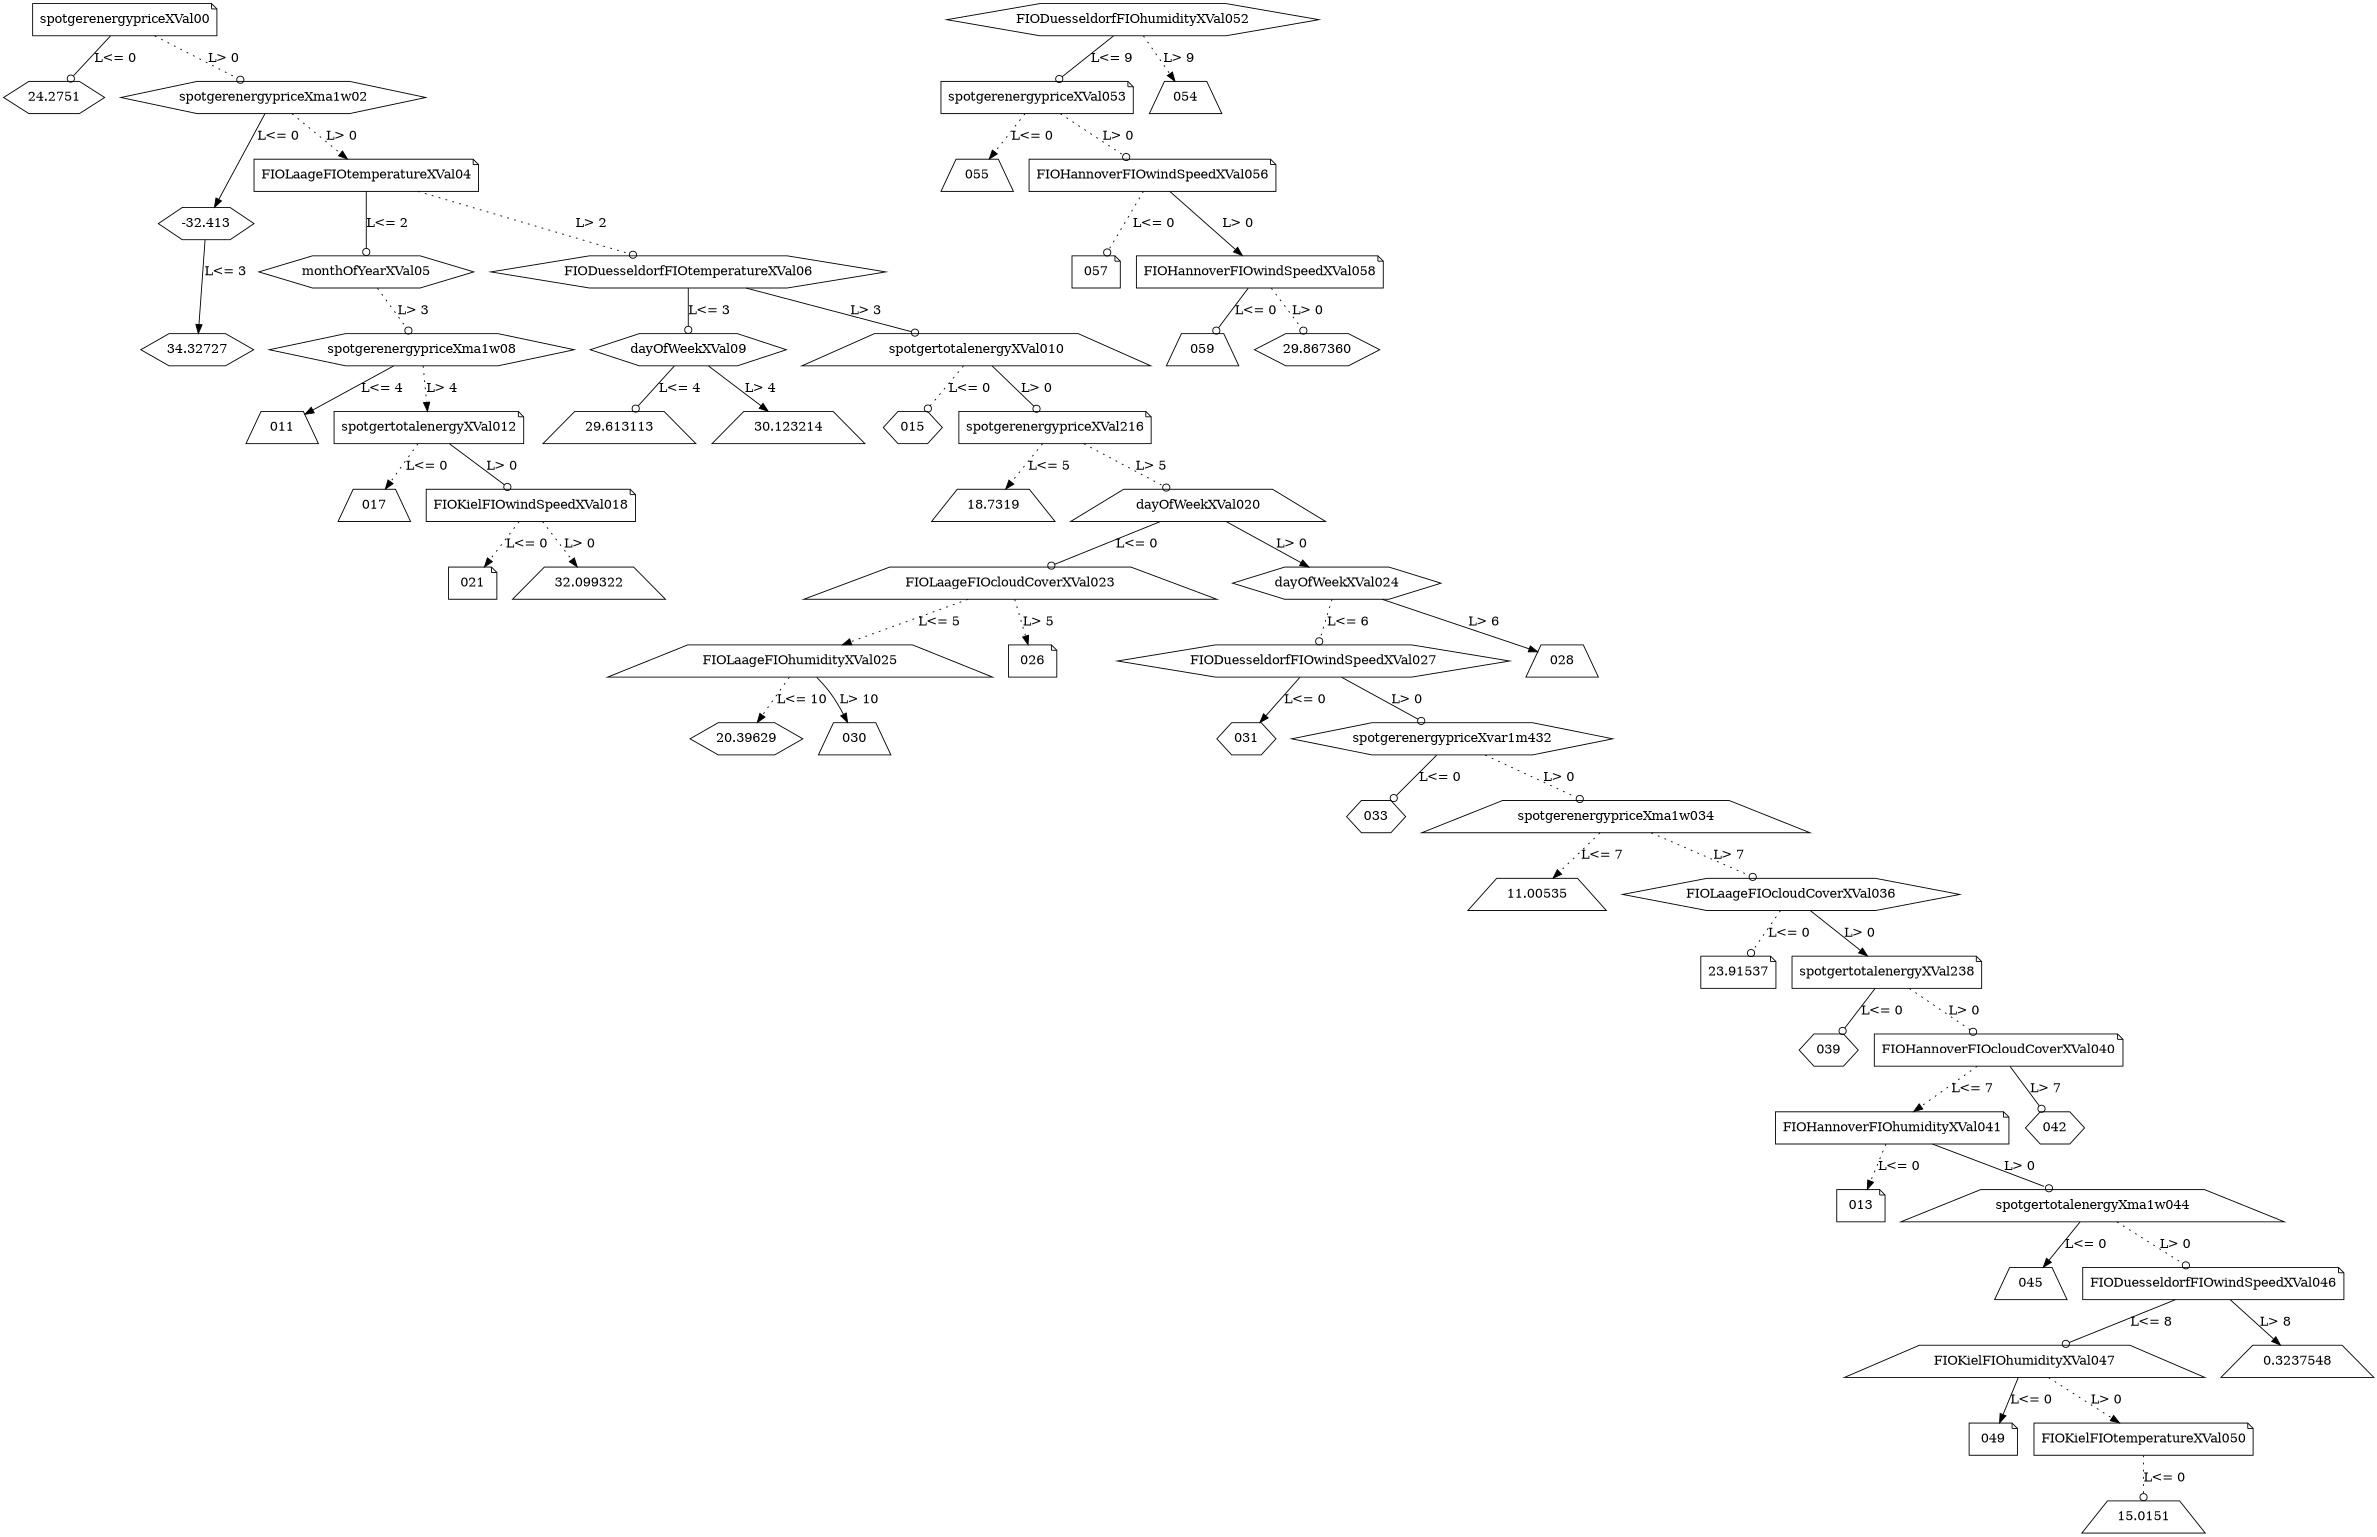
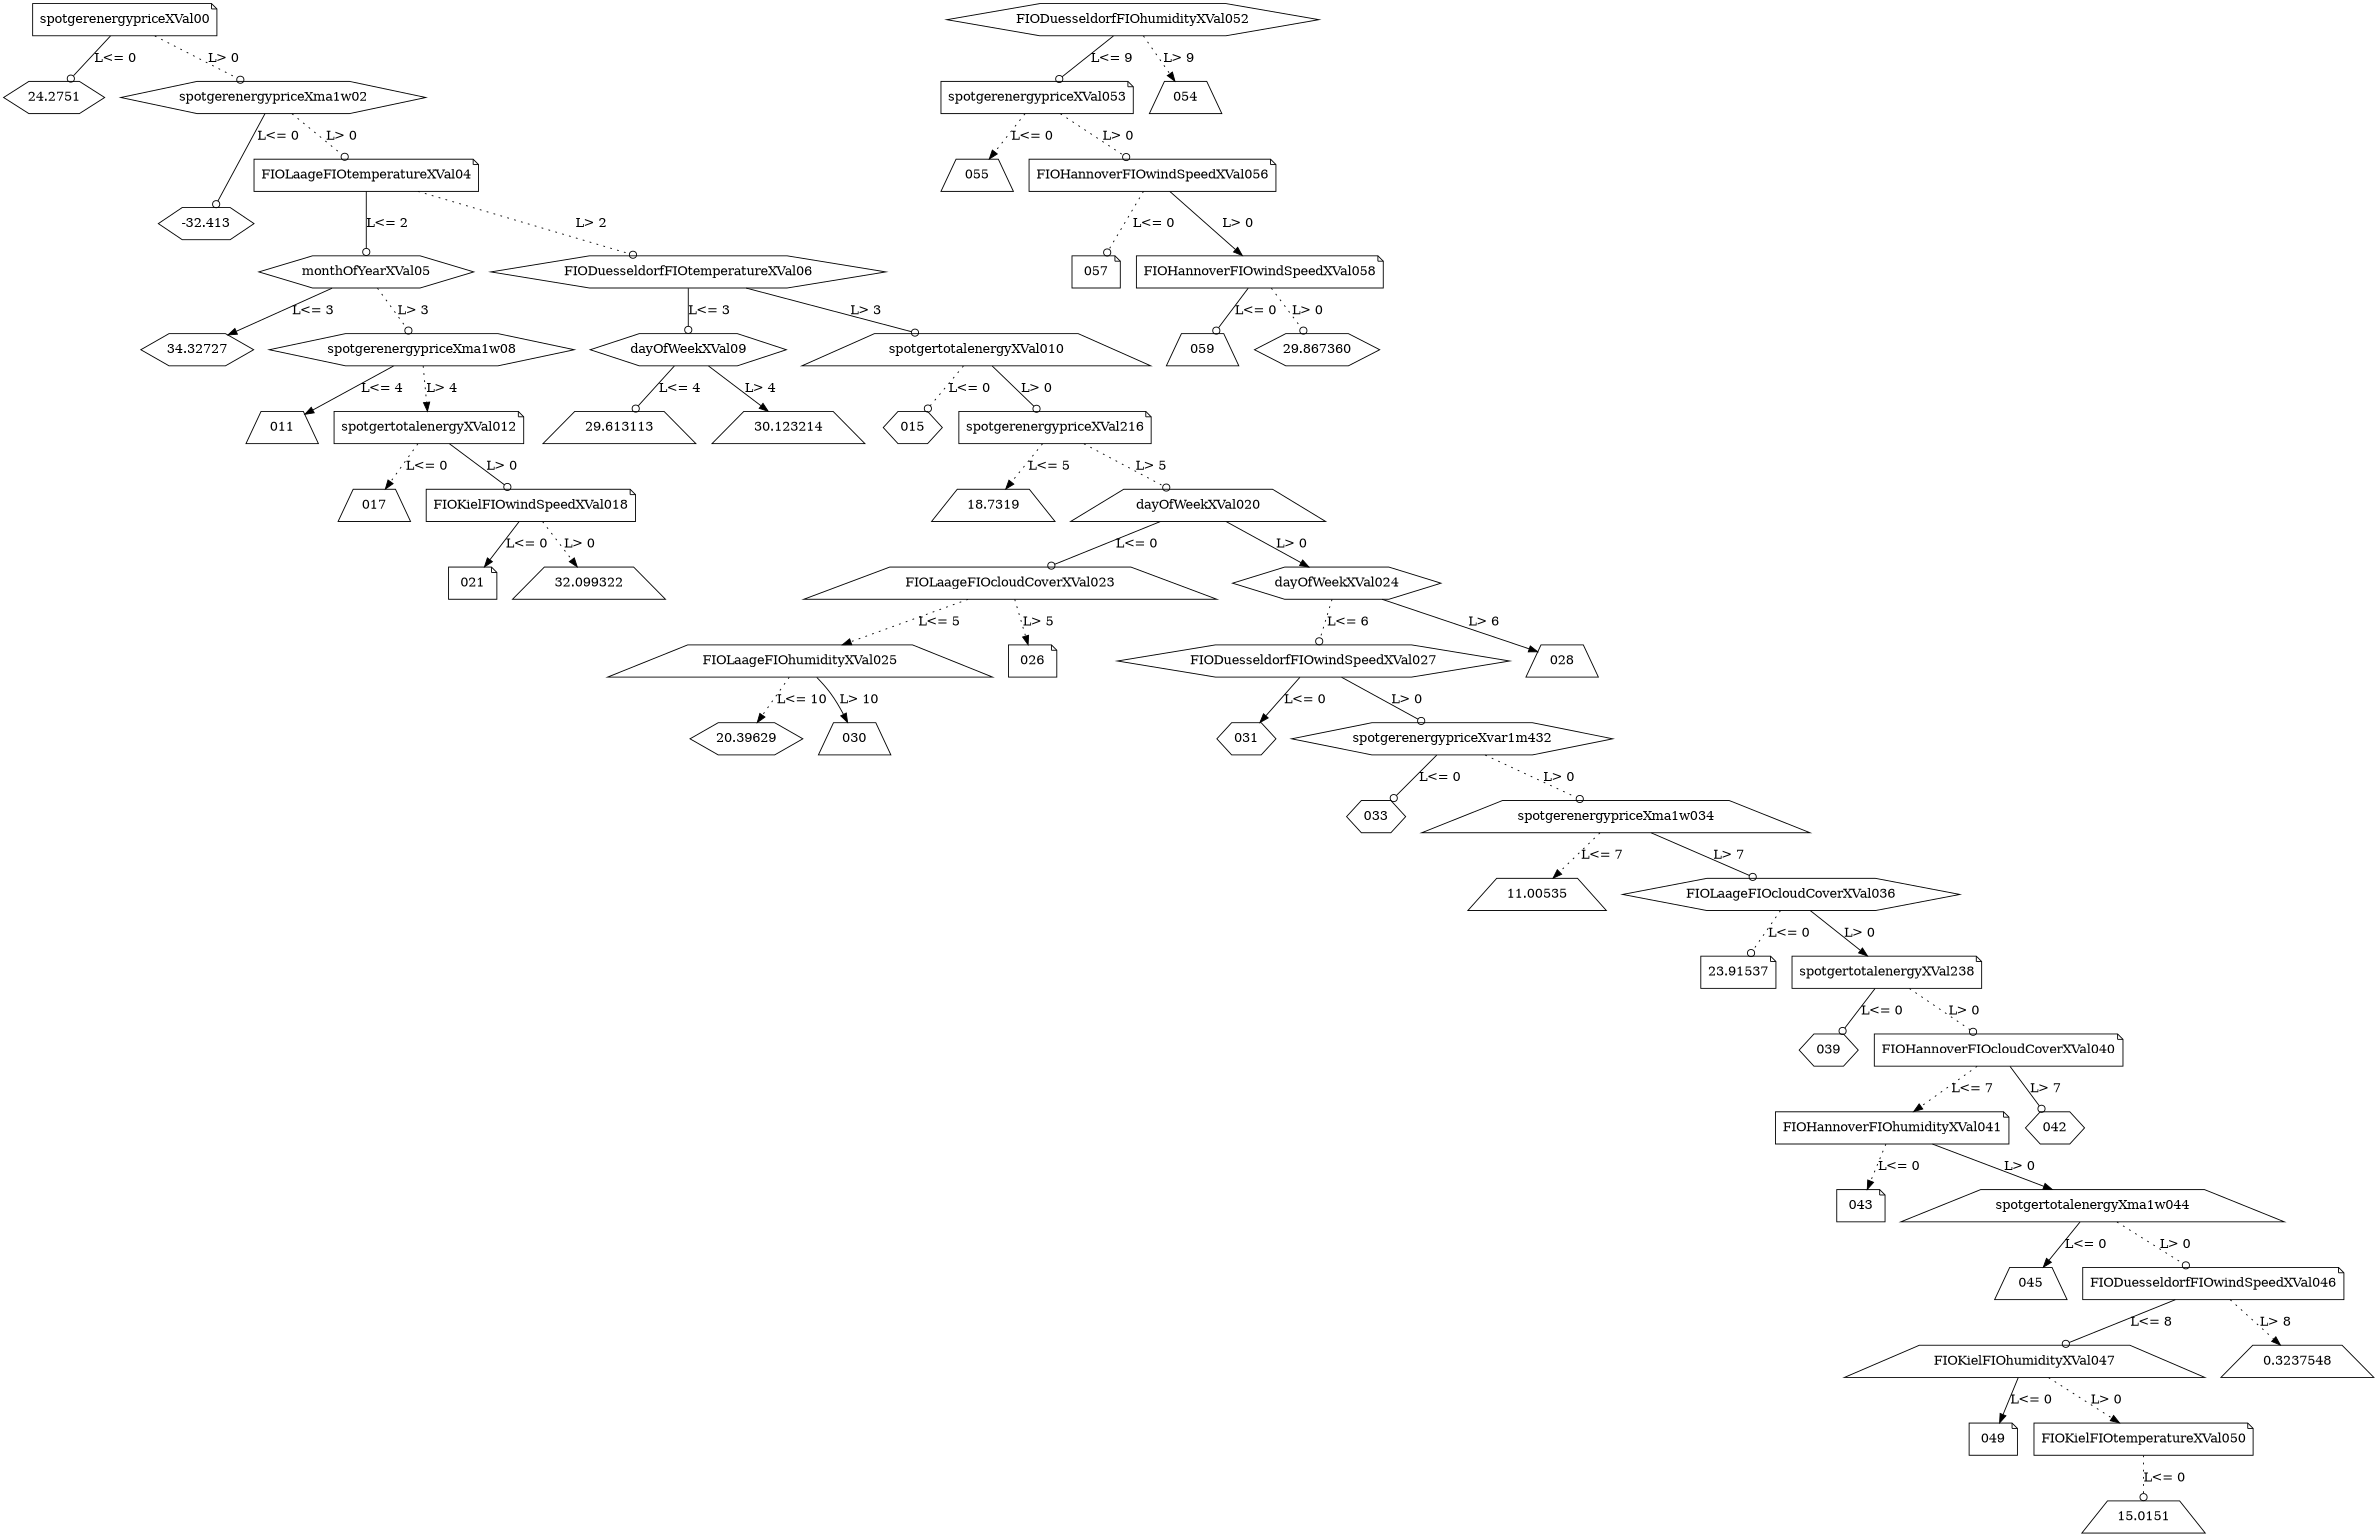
(316, 133) -> (316, 133)
(241, 157) -> (241, 157)
(202, 282) -> (284, 310)
(505, 541) -> (505, 541)
(1700, 854) -> (1700, 854)
(1988, 1165) -> (1988, 1165)
(1861, 1206) -> (1861, 1206)
(2252, 1319) -> (2252, 1319)
